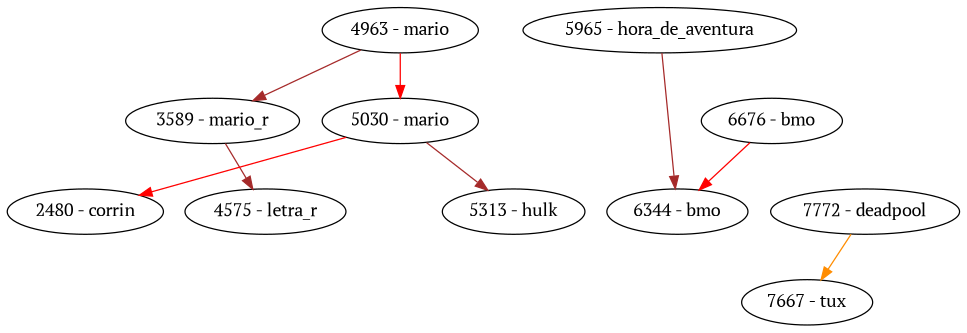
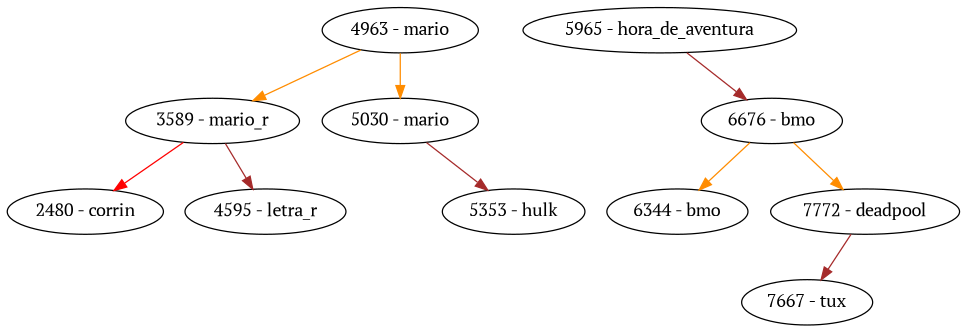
(400, 69) -> (400, 69)
(313, 73) -> (313, 73)
(668, 111) -> (712, 72)
(729, 162) -> (729, 162)
none -> (814, 162)
(249, 165) -> (154, 163)
(265, 212) -> (265, 212)
(514, 212) -> (514, 212)
(840, 252) -> (840, 252)
